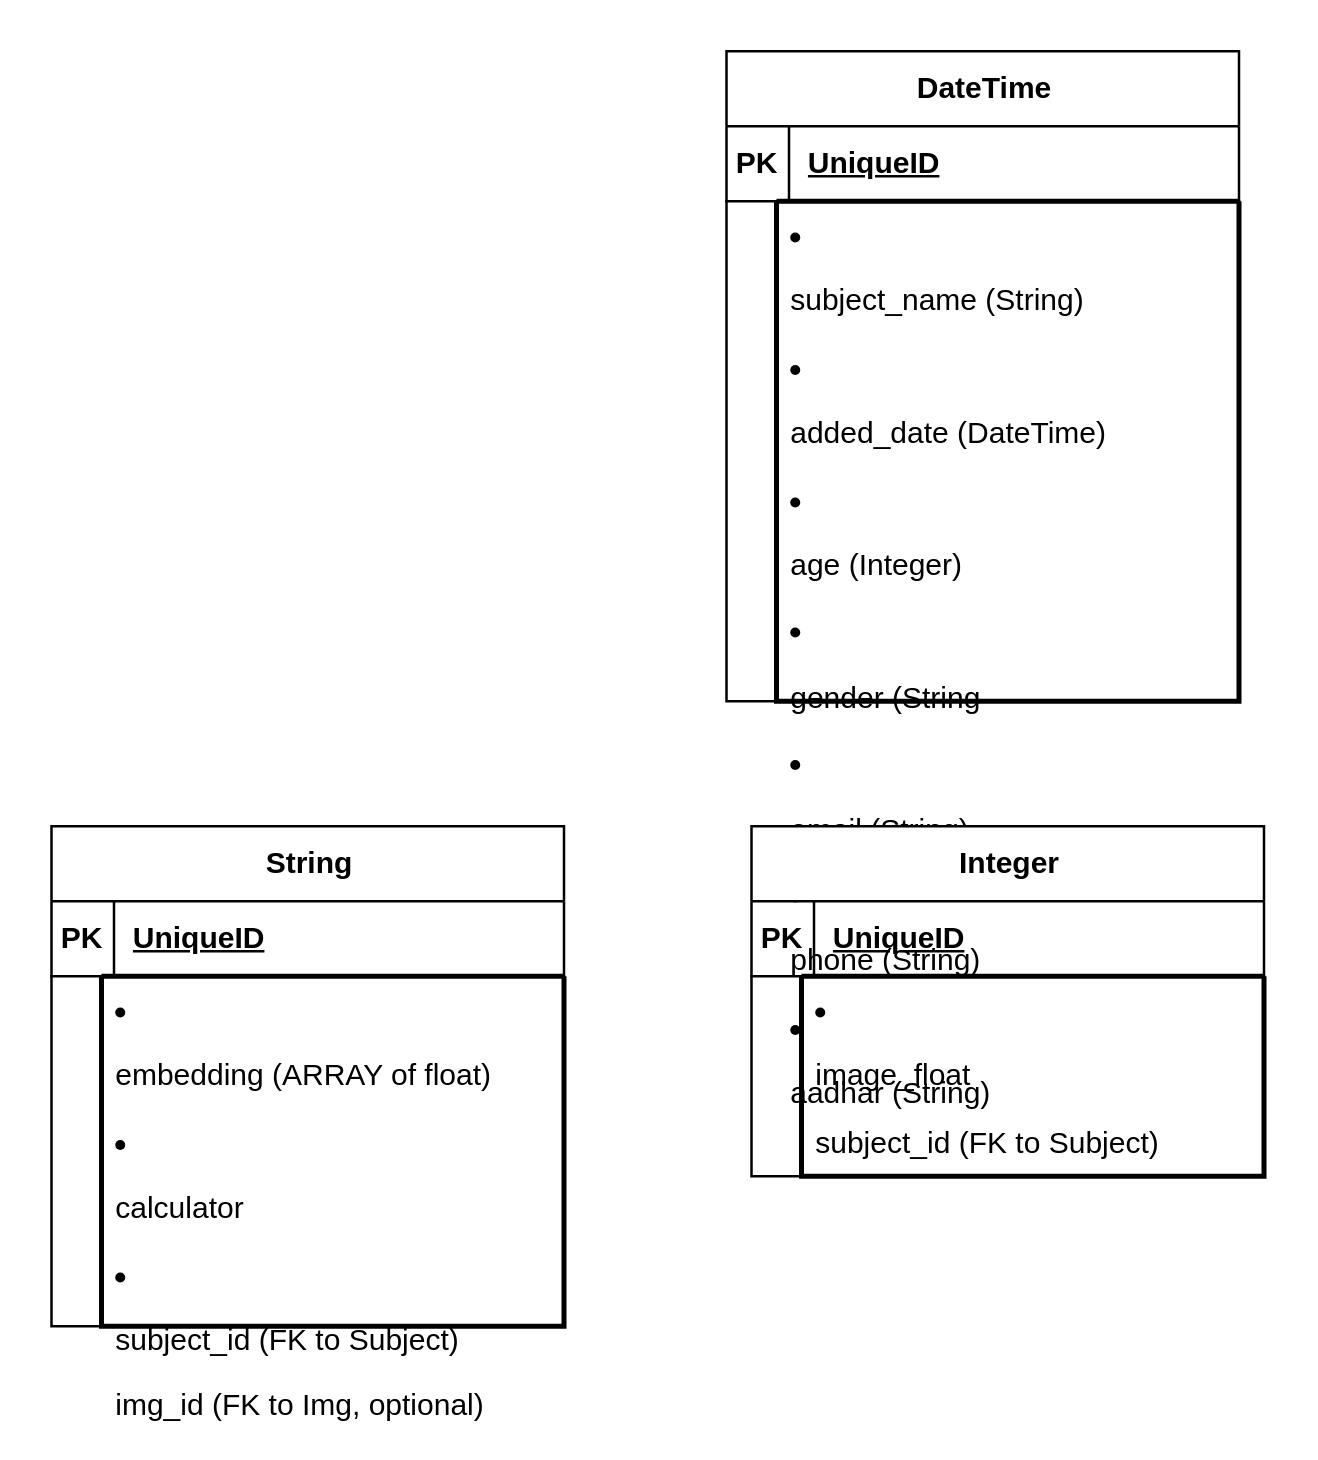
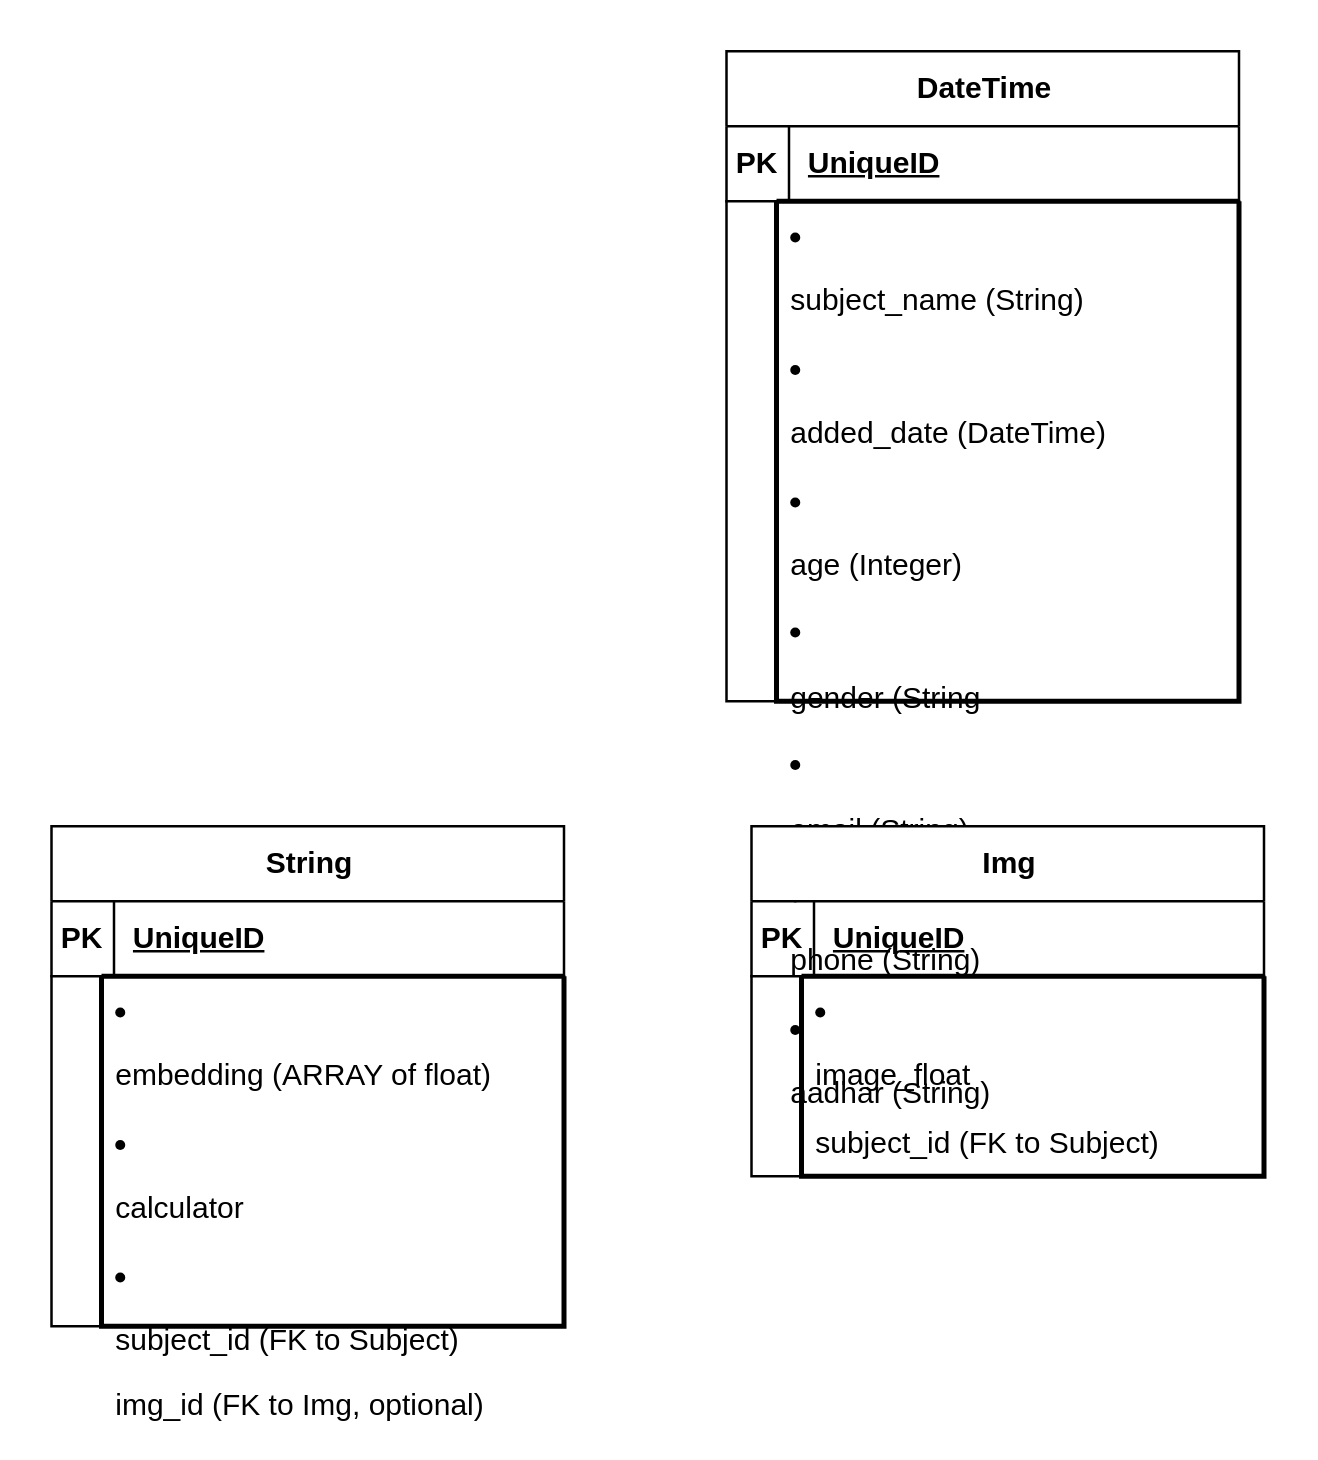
(1010, 864) -> (1010, 864)
